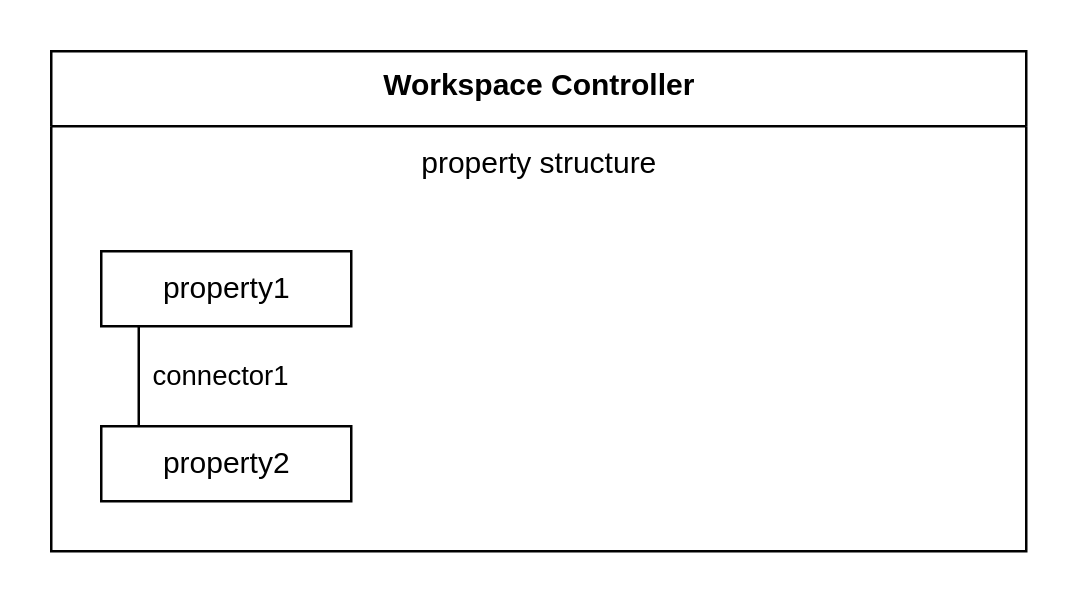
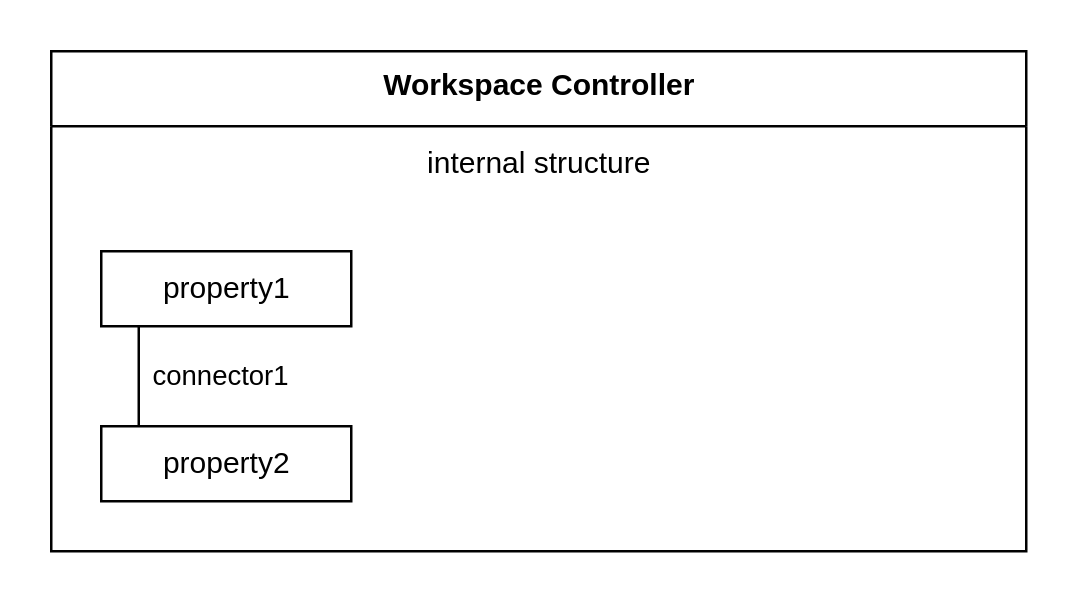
(540, 164) -> (540, 164)
